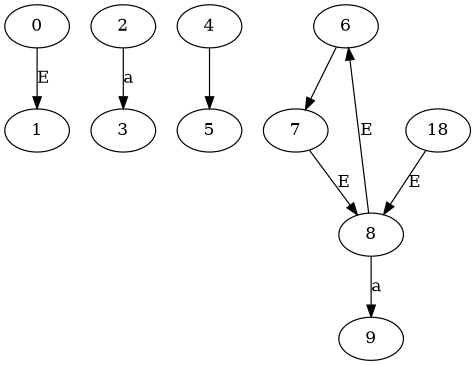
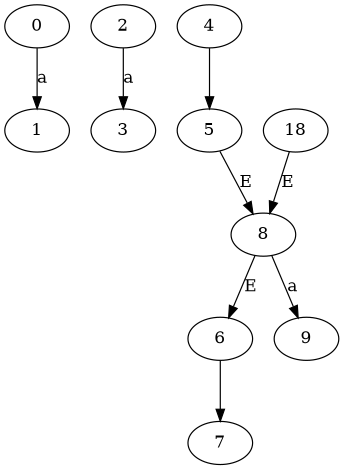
(44, 78) -> (43, 78)
(330, 178) -> (234, 177)
